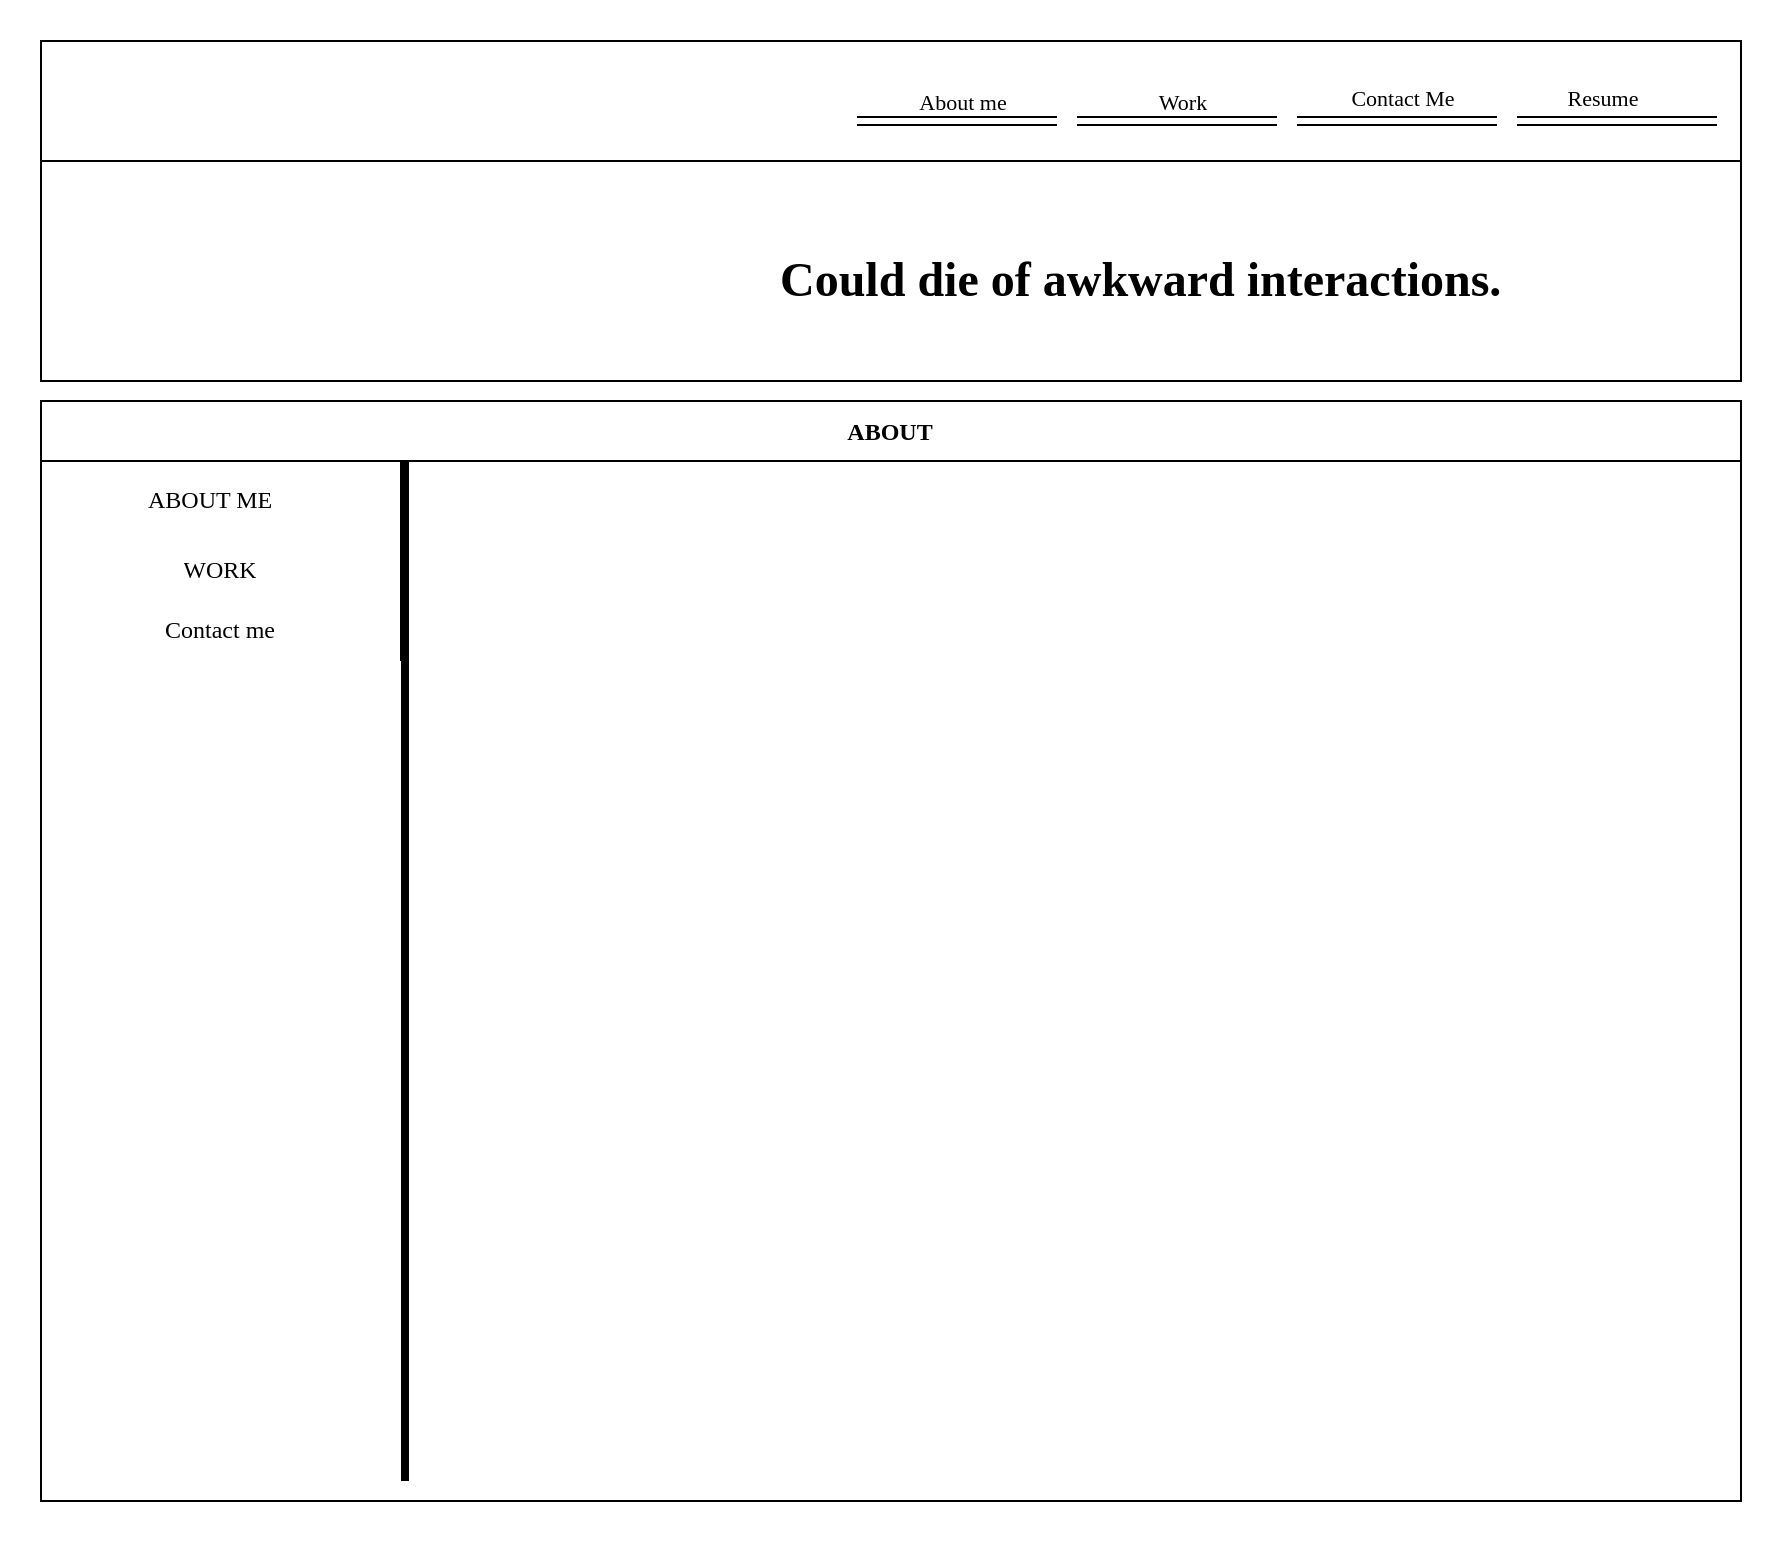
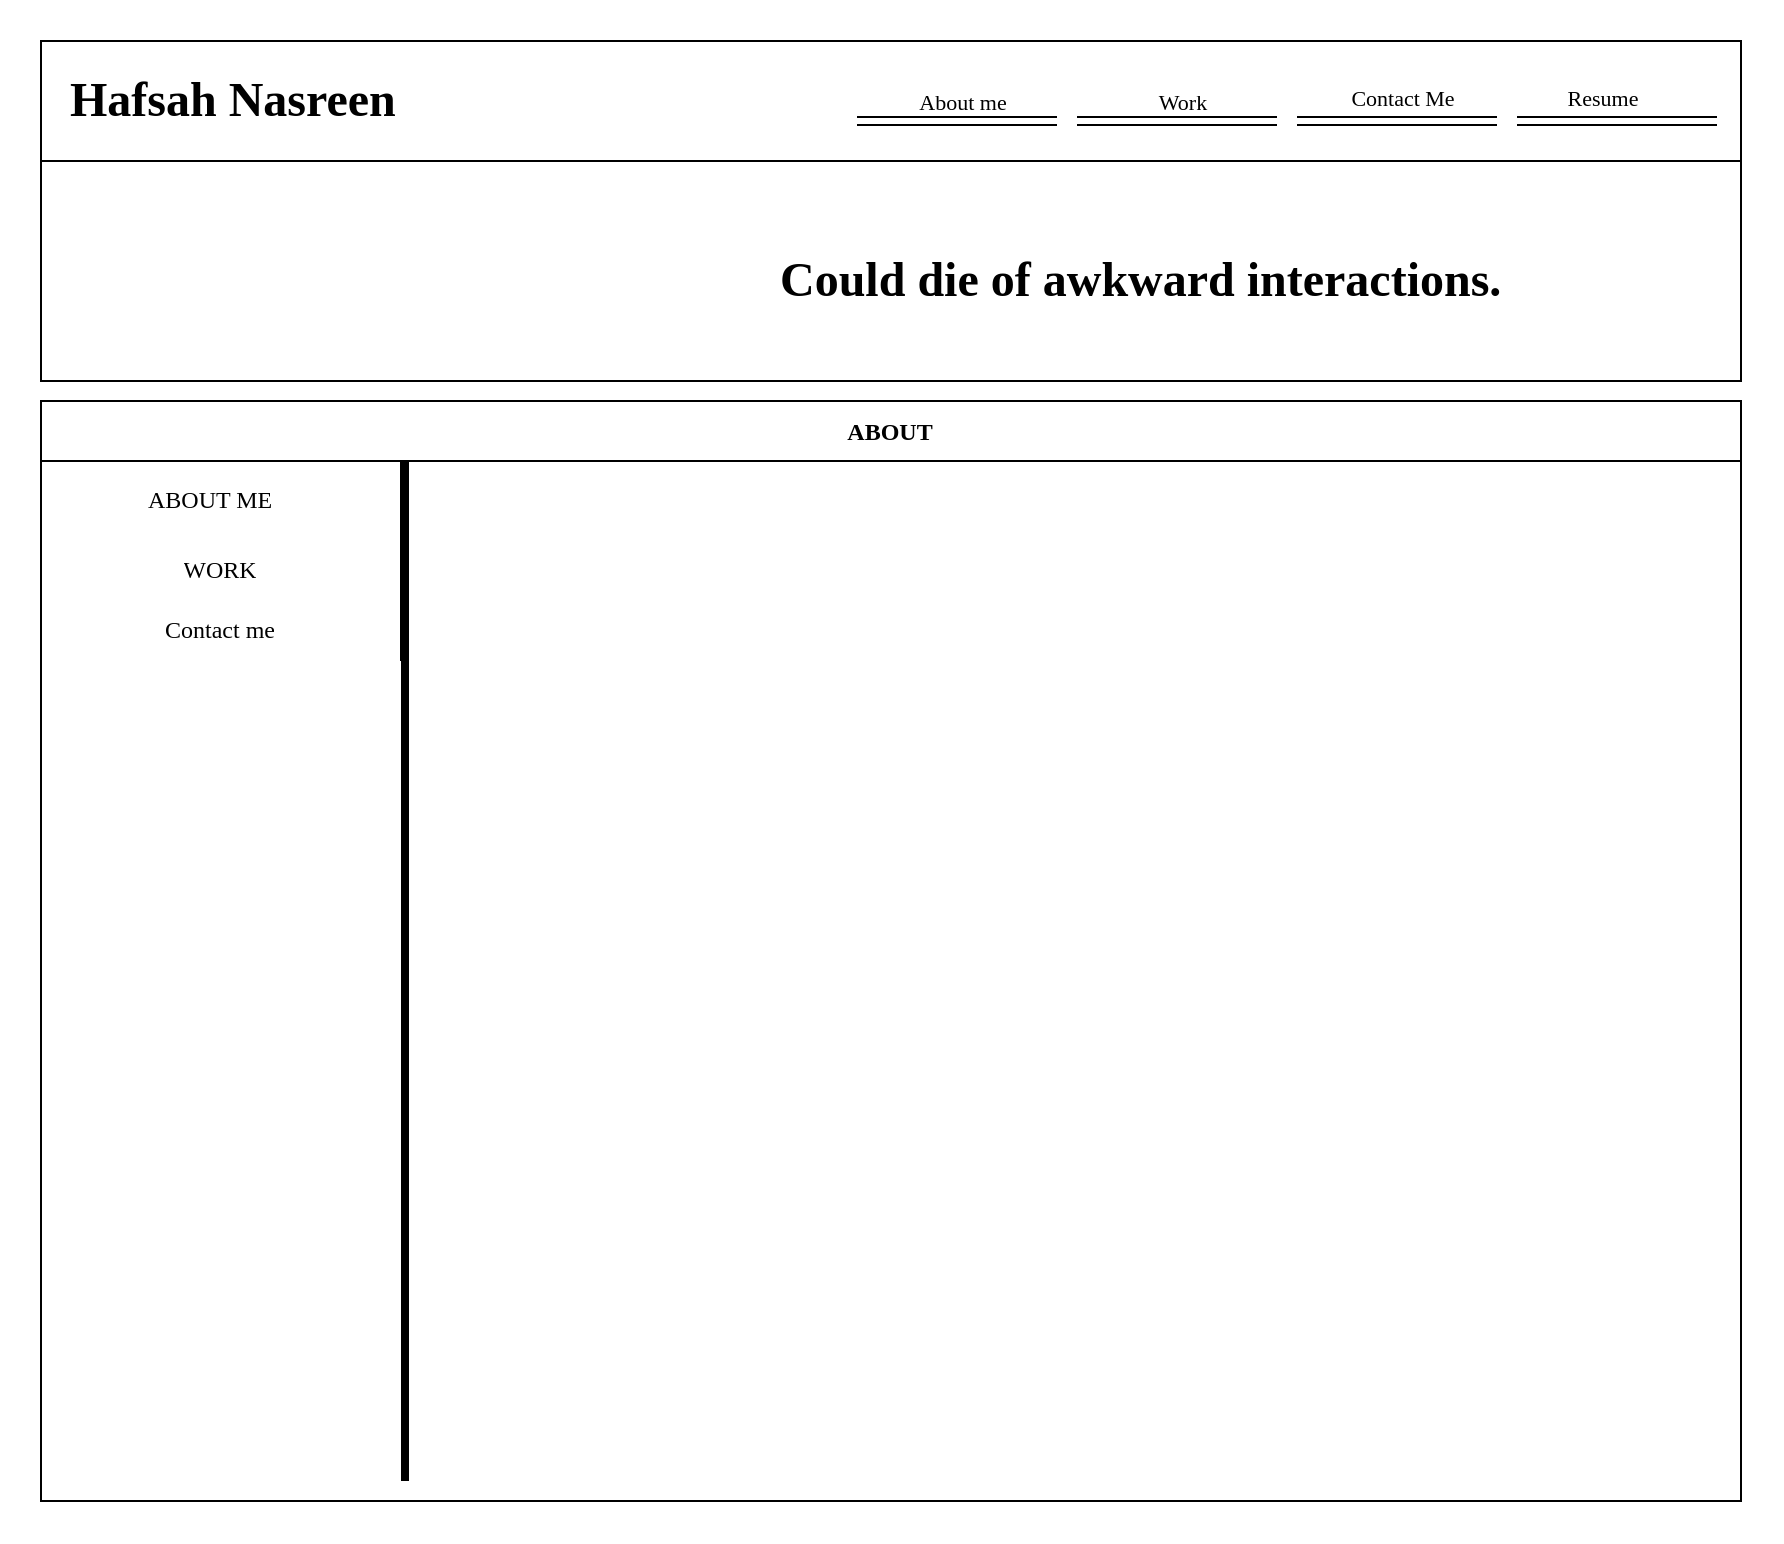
none -> (301, 111)
